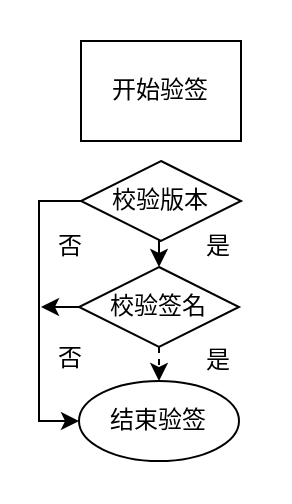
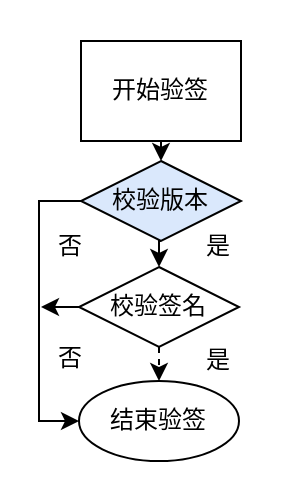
none -> (161, 144)
(161, 201) -> (161, 201)
